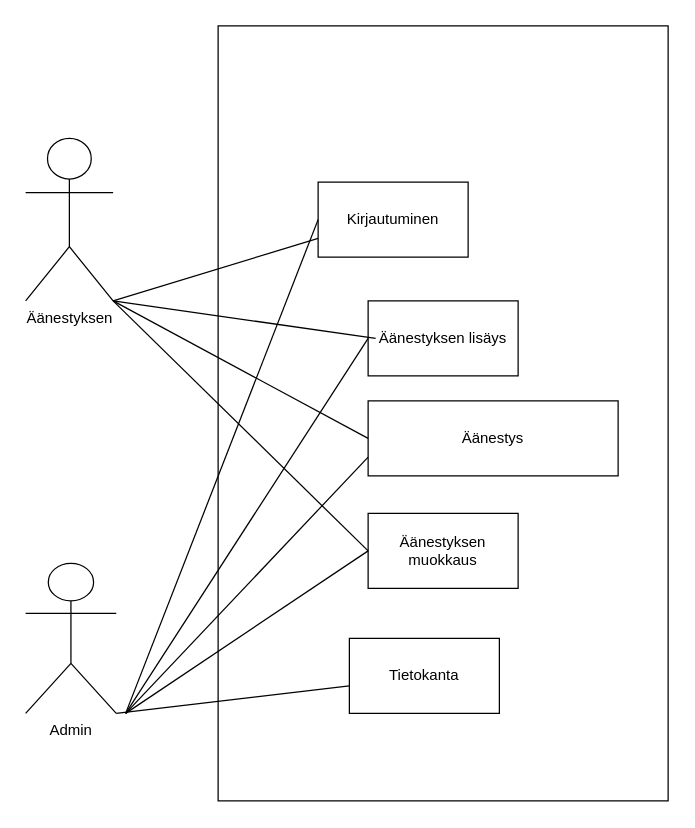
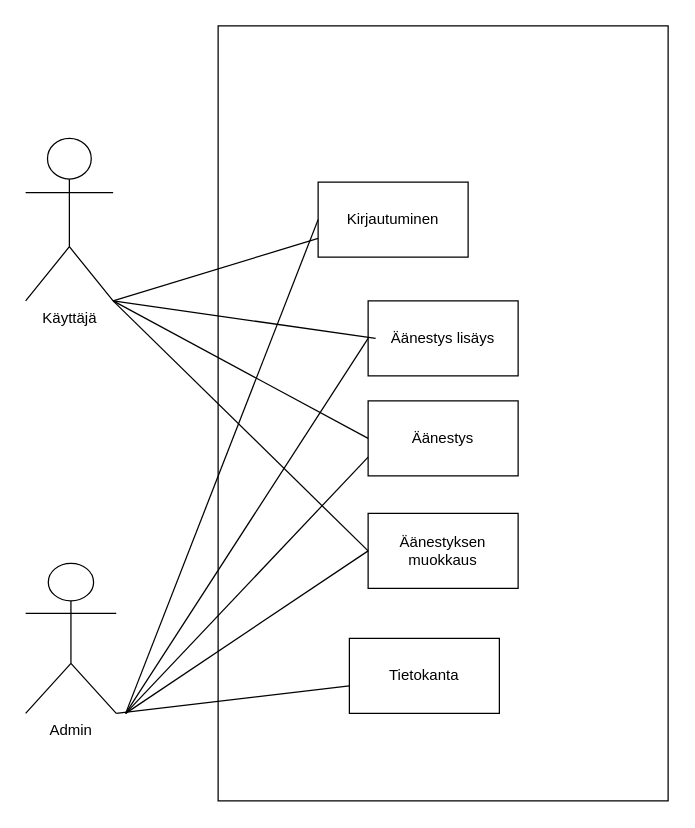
(70, 318) -> (70, 318)
(443, 338) -> (443, 338)
(493, 438) -> (443, 438)
